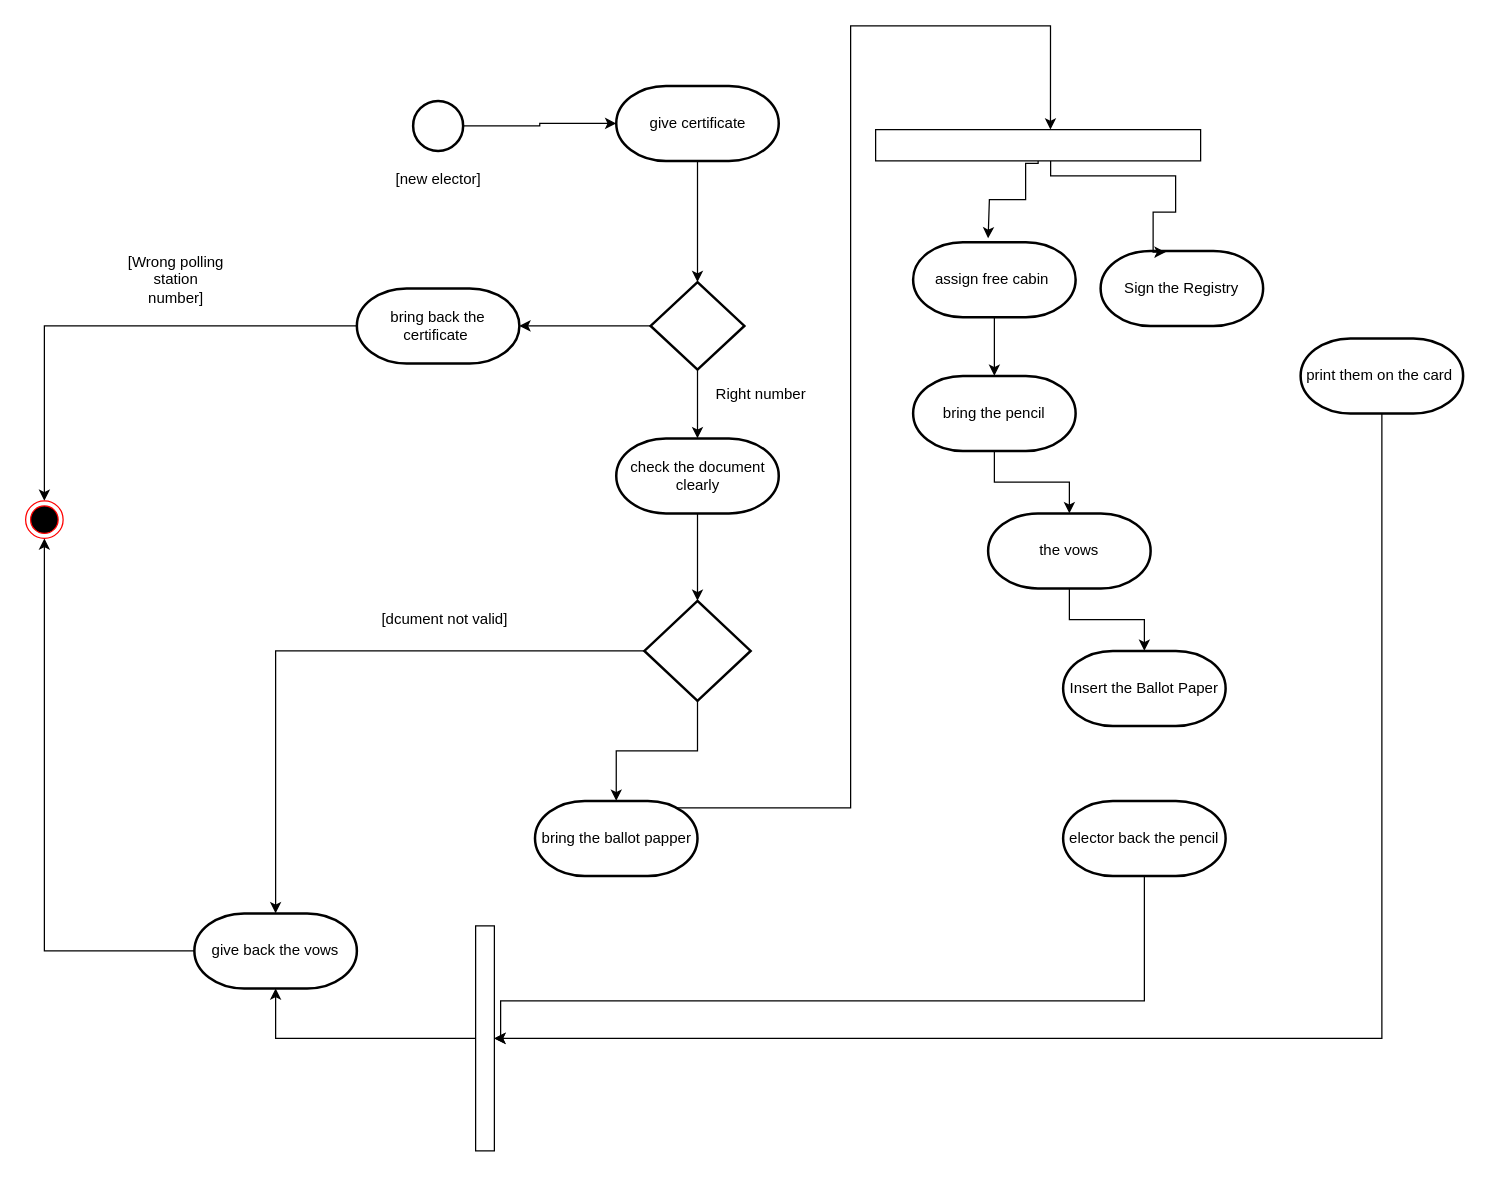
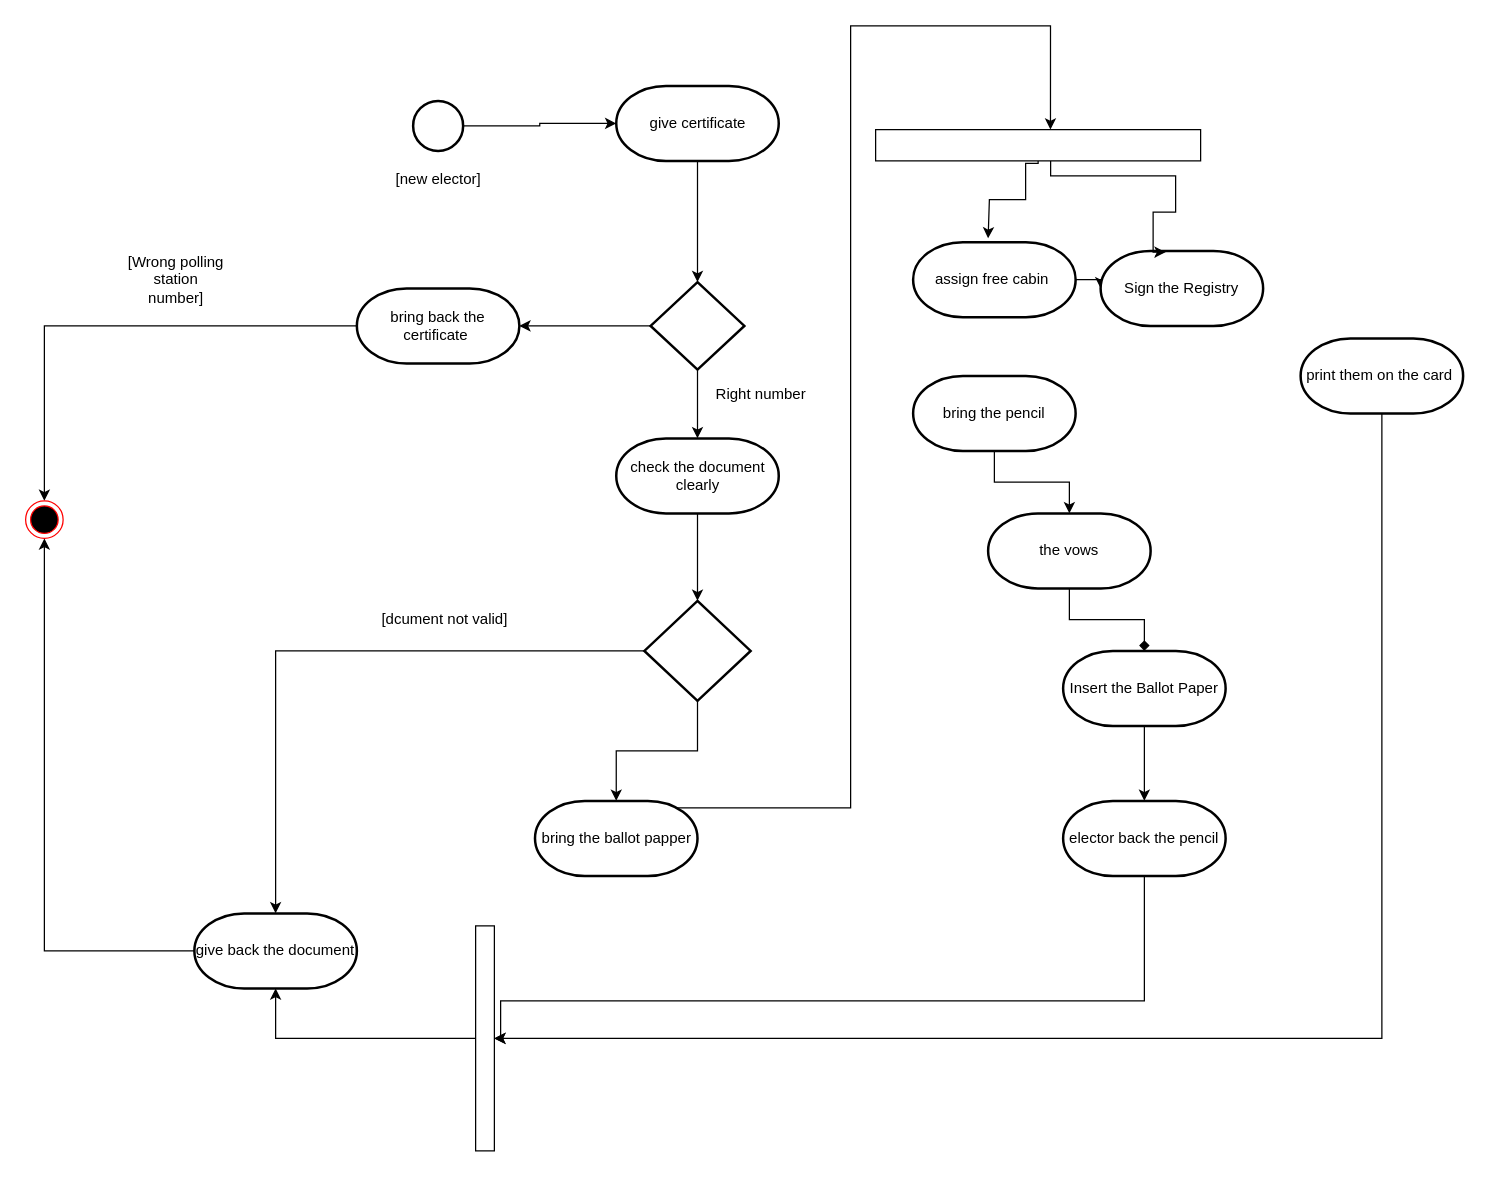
(994, 342) -> (1089, 279)
(1144, 641) -> (1144, 640)
none -> (1144, 759)
(276, 951) -> (276, 951)
